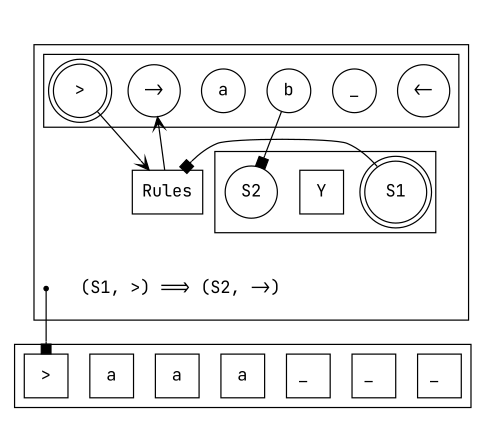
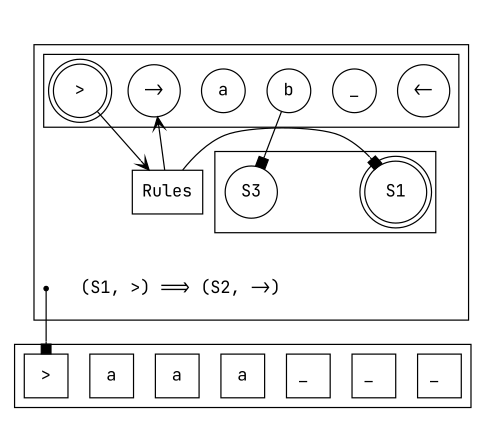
(281, 139) -> (227, 135)
(251, 192) -> (251, 192)
(322, 192) -> none
